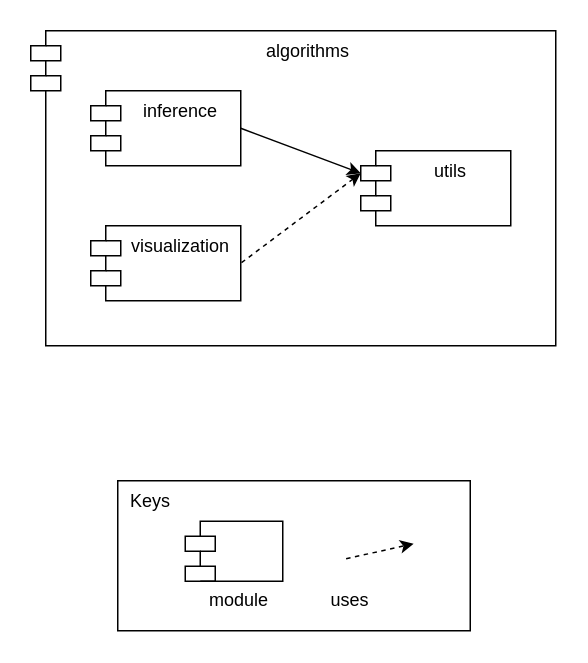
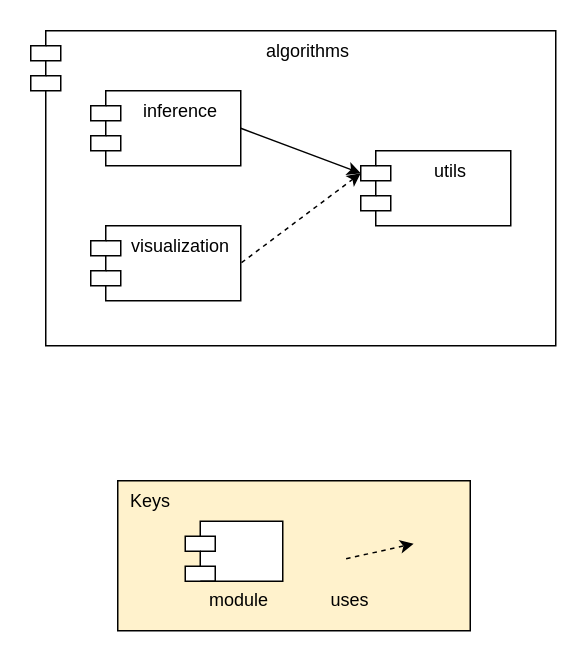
(294, 556) -> (294, 556)
